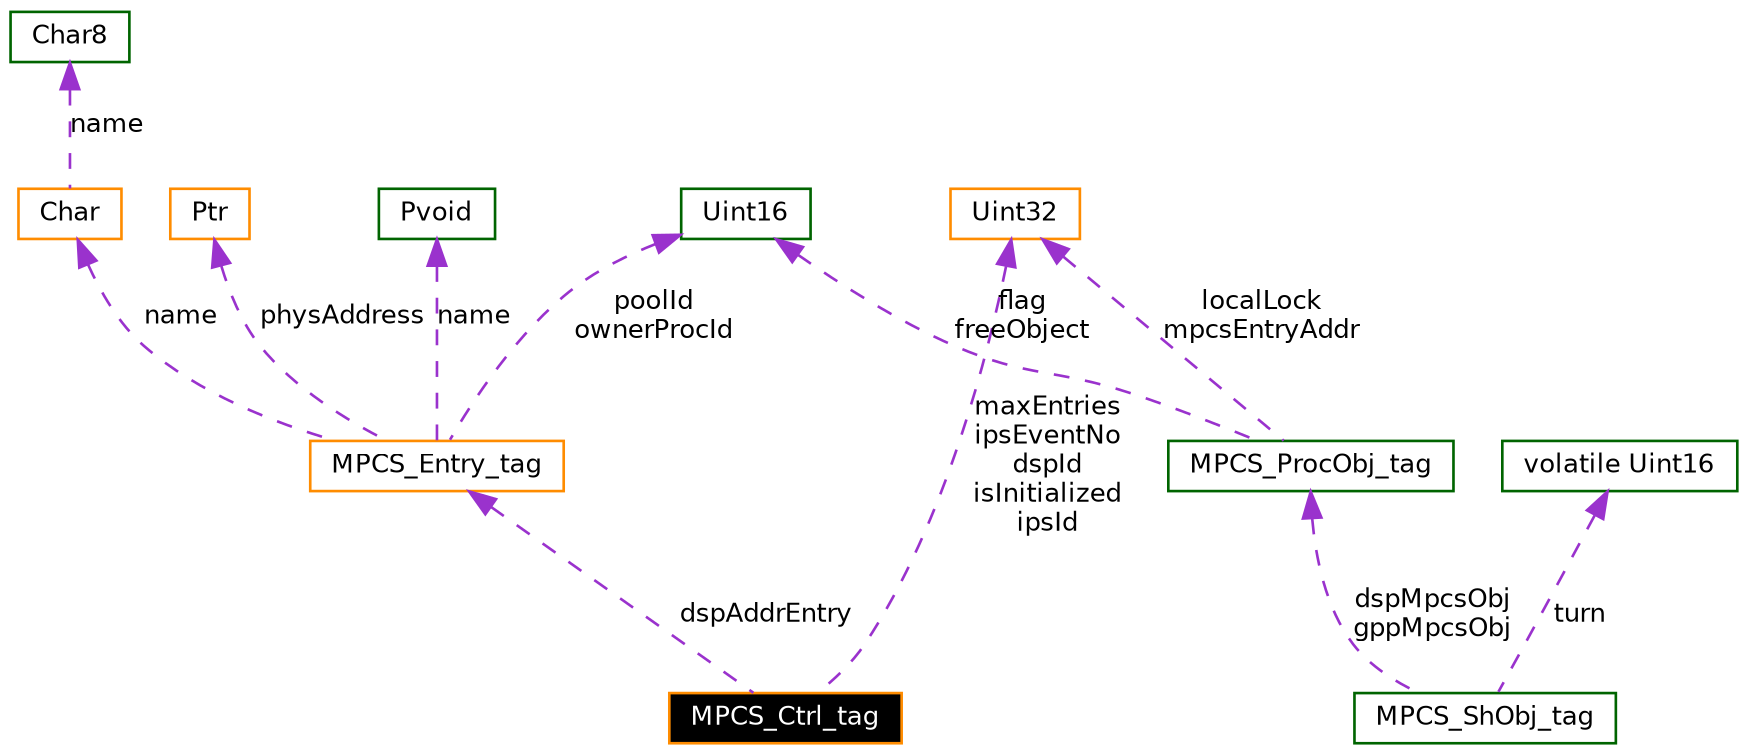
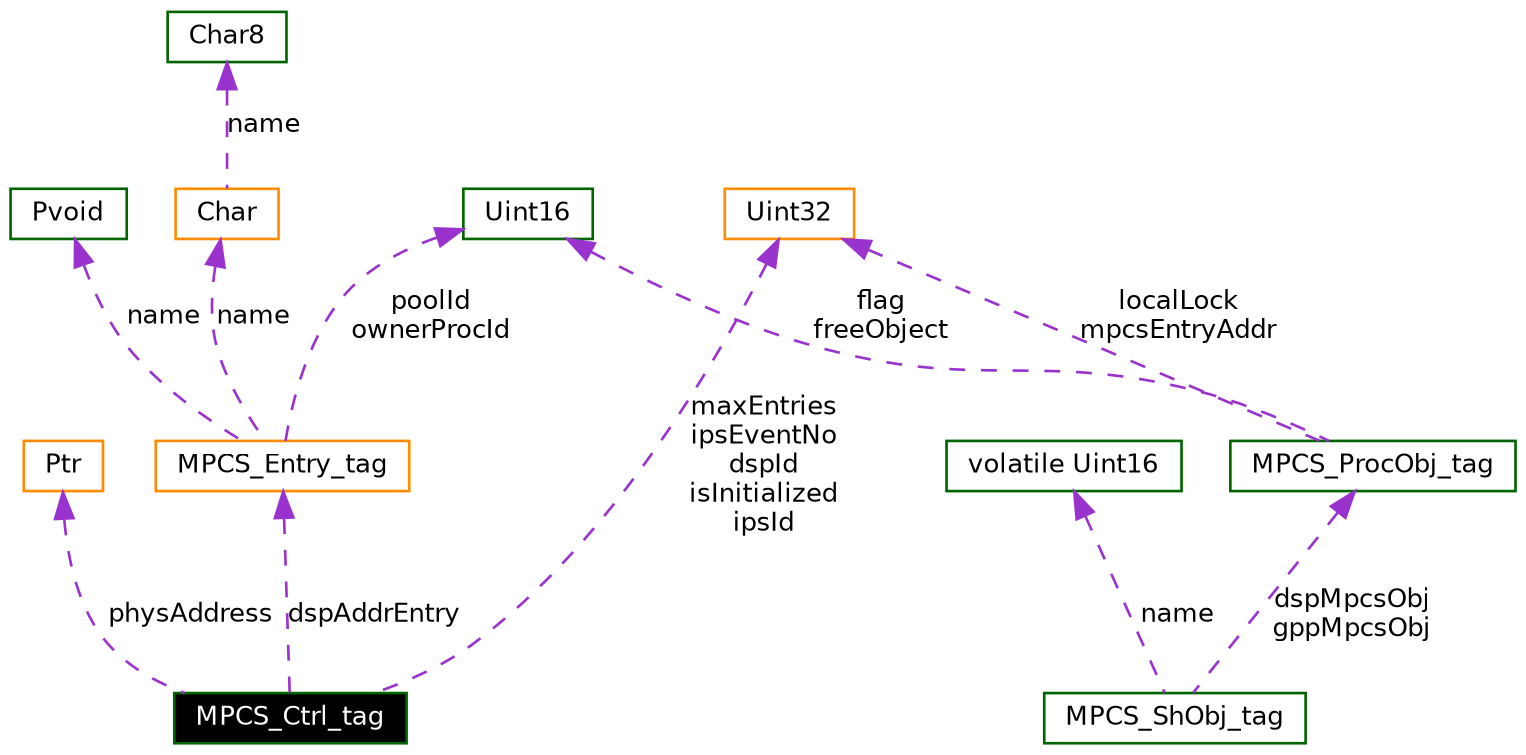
(284, 371) -> (96, 627)
(1580, 615) -> (1178, 615)
(785, 718) -> (290, 718)
